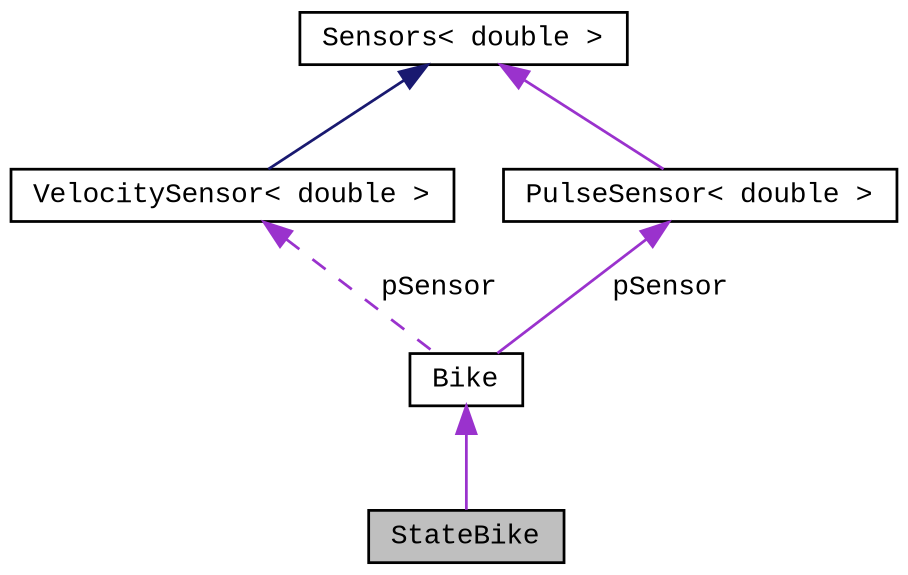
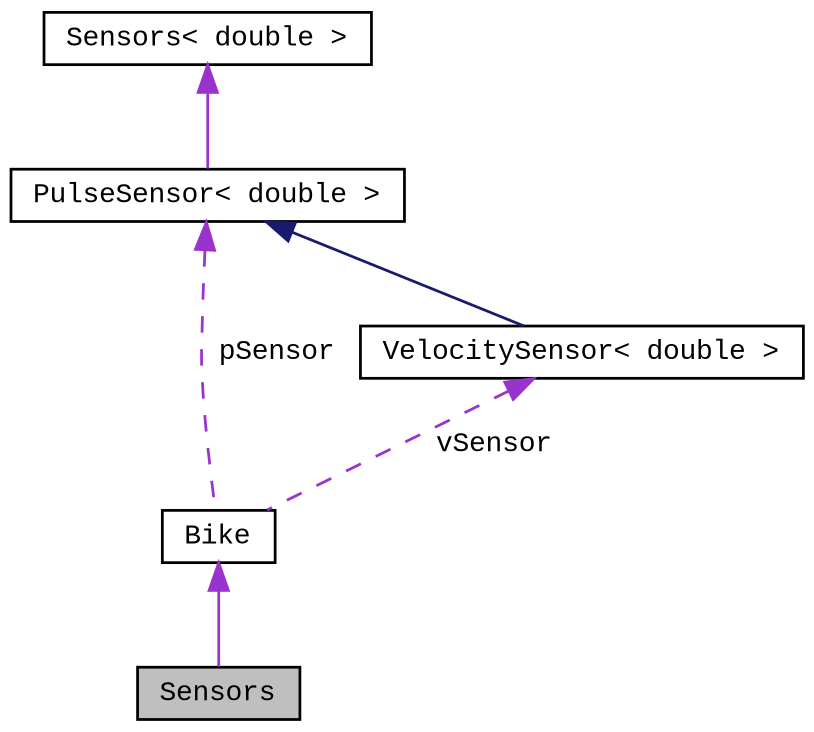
(336, 125) -> (408, 279)
(432, 288) -> (487, 444)
(572, 296) -> (202, 380)
(466, 537) -> (219, 693)
